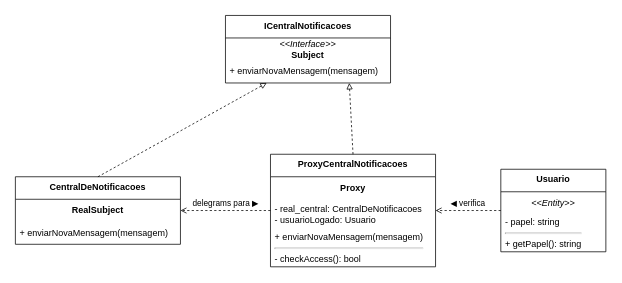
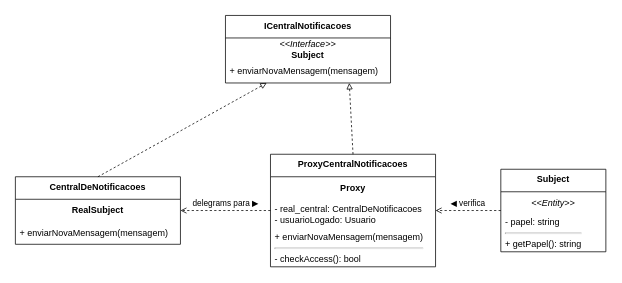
(553, 180) -> (553, 180)
